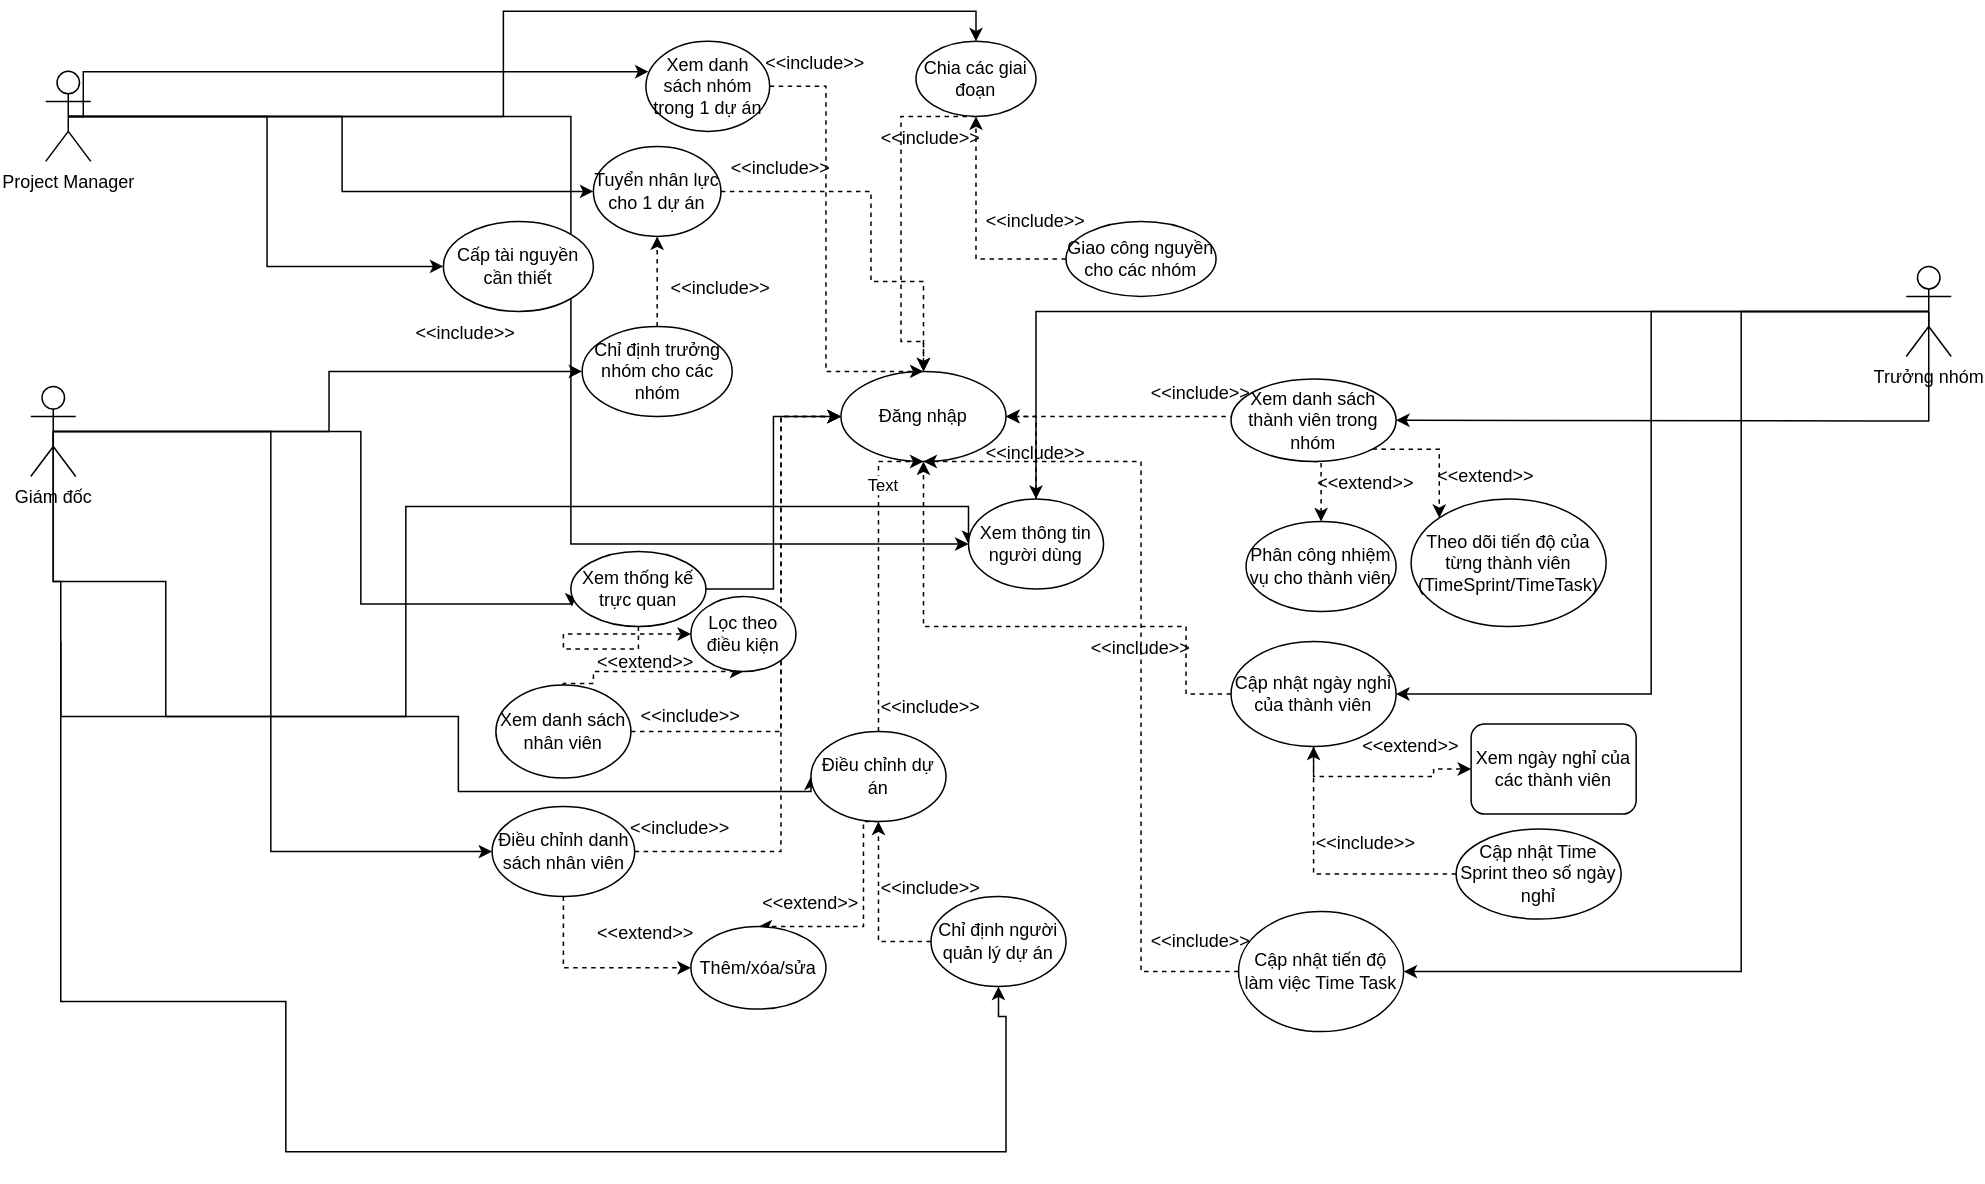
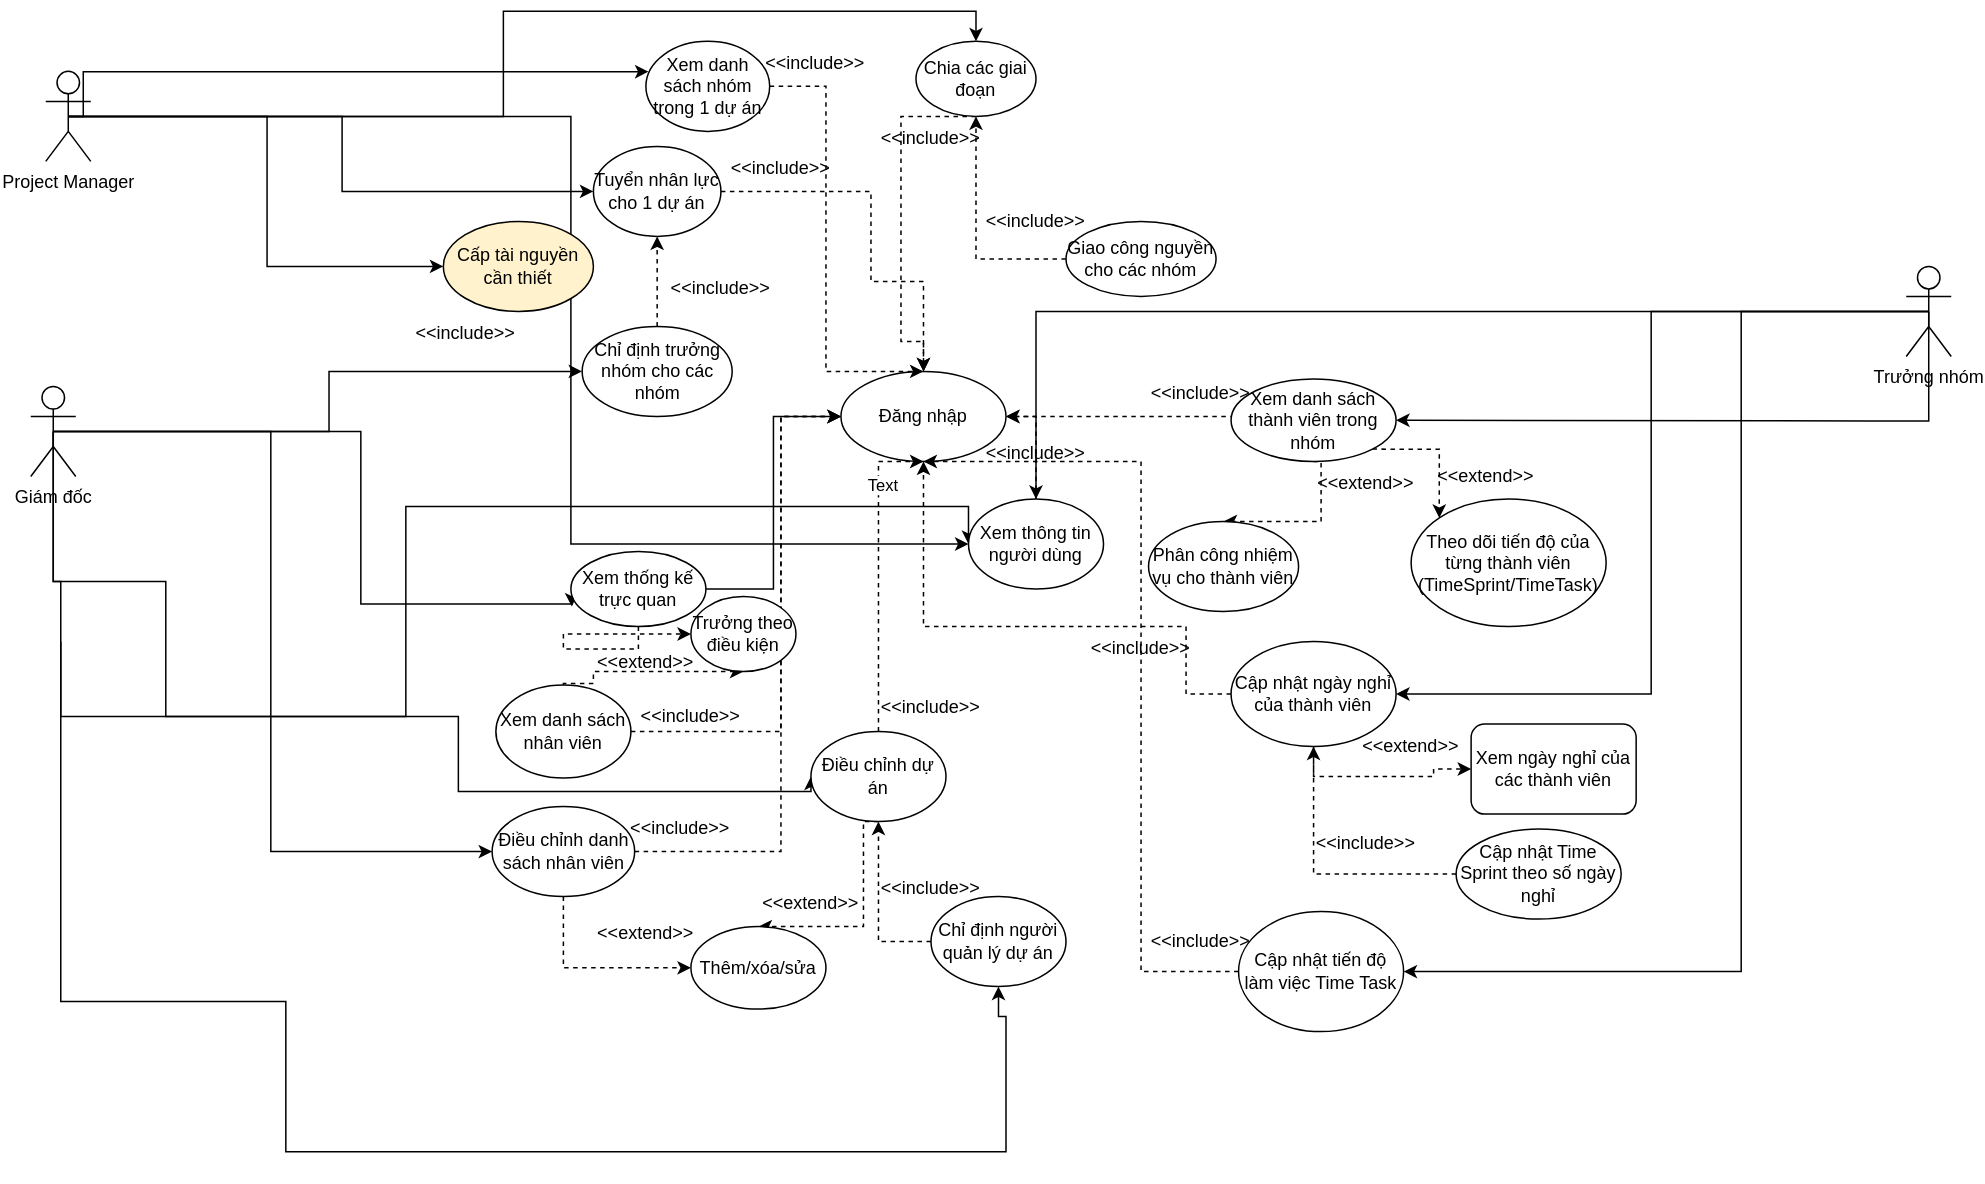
(518, 266) -> (518, 266)
(1321, 566) -> (1223, 566)
(743, 634) -> (743, 634)
